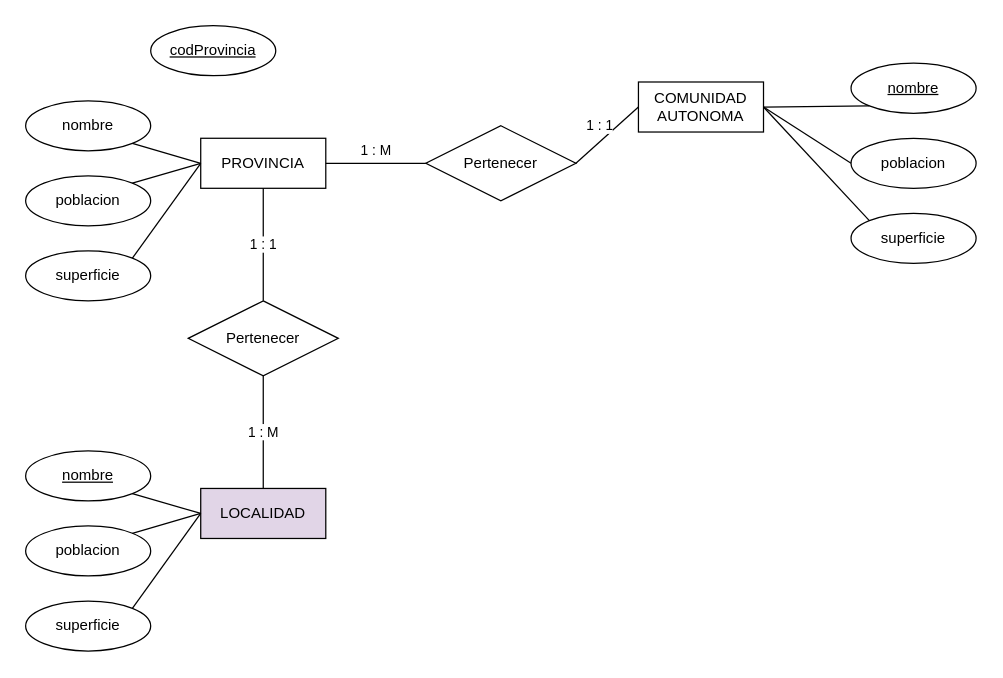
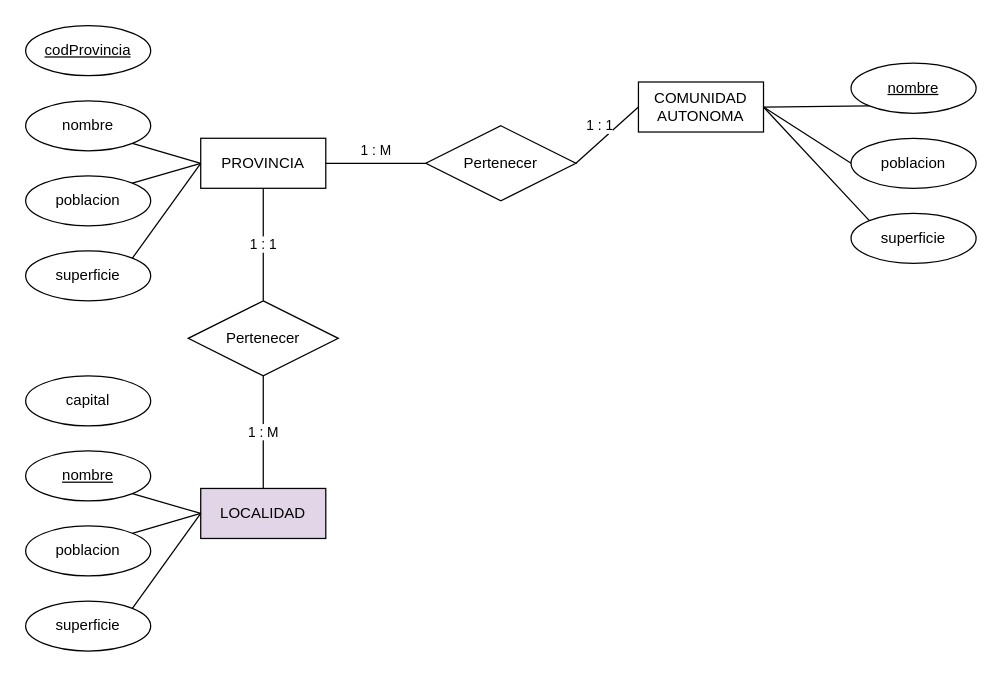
(213, 51) -> (88, 51)
none -> (88, 401)
